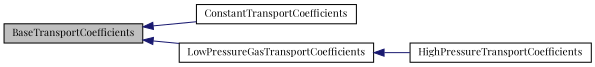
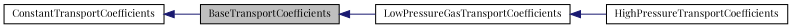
(175, 24) -> (187, 14)
